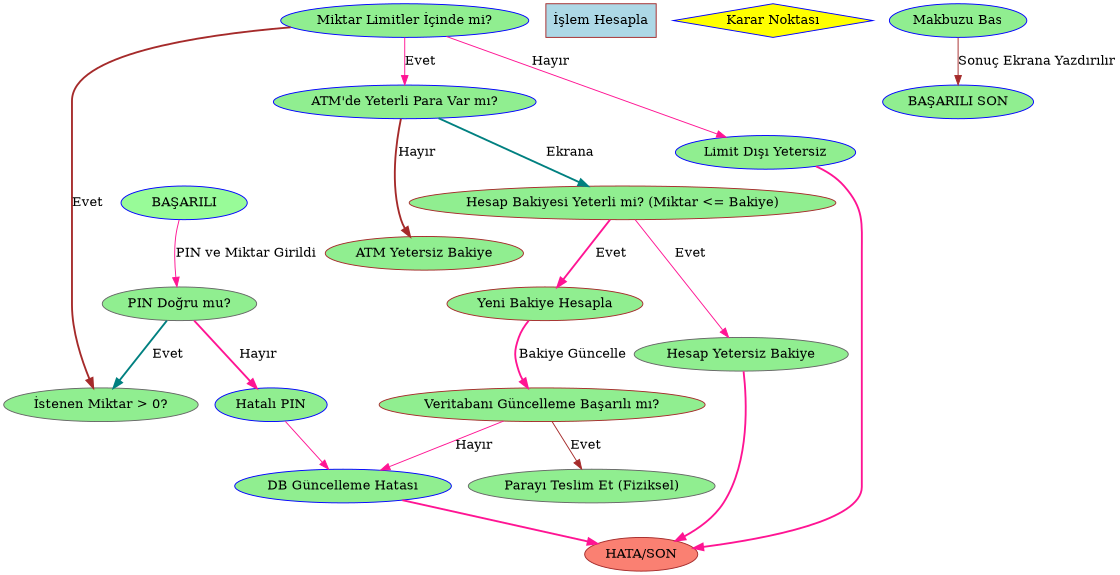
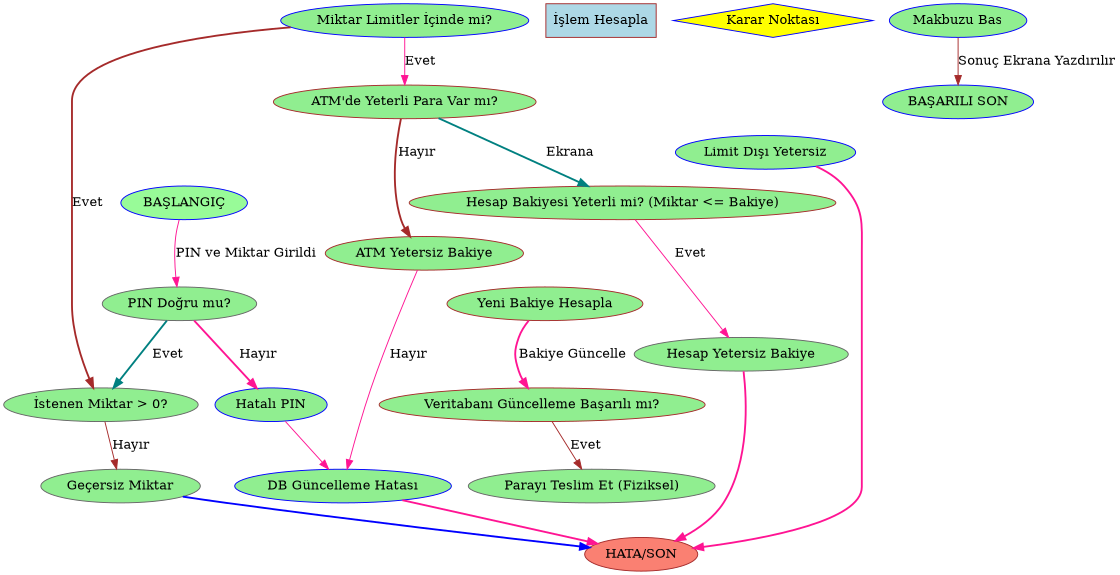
(582, 85) -> none
(405, 102) -> (405, 102)
(184, 203) -> (184, 203)
(587, 250) -> none
(447, 444) -> (380, 364)
none -> (121, 486)
